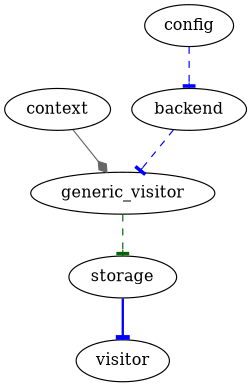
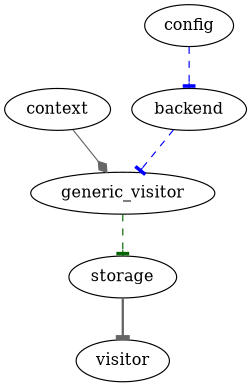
(123, 316) -> (123, 316)
